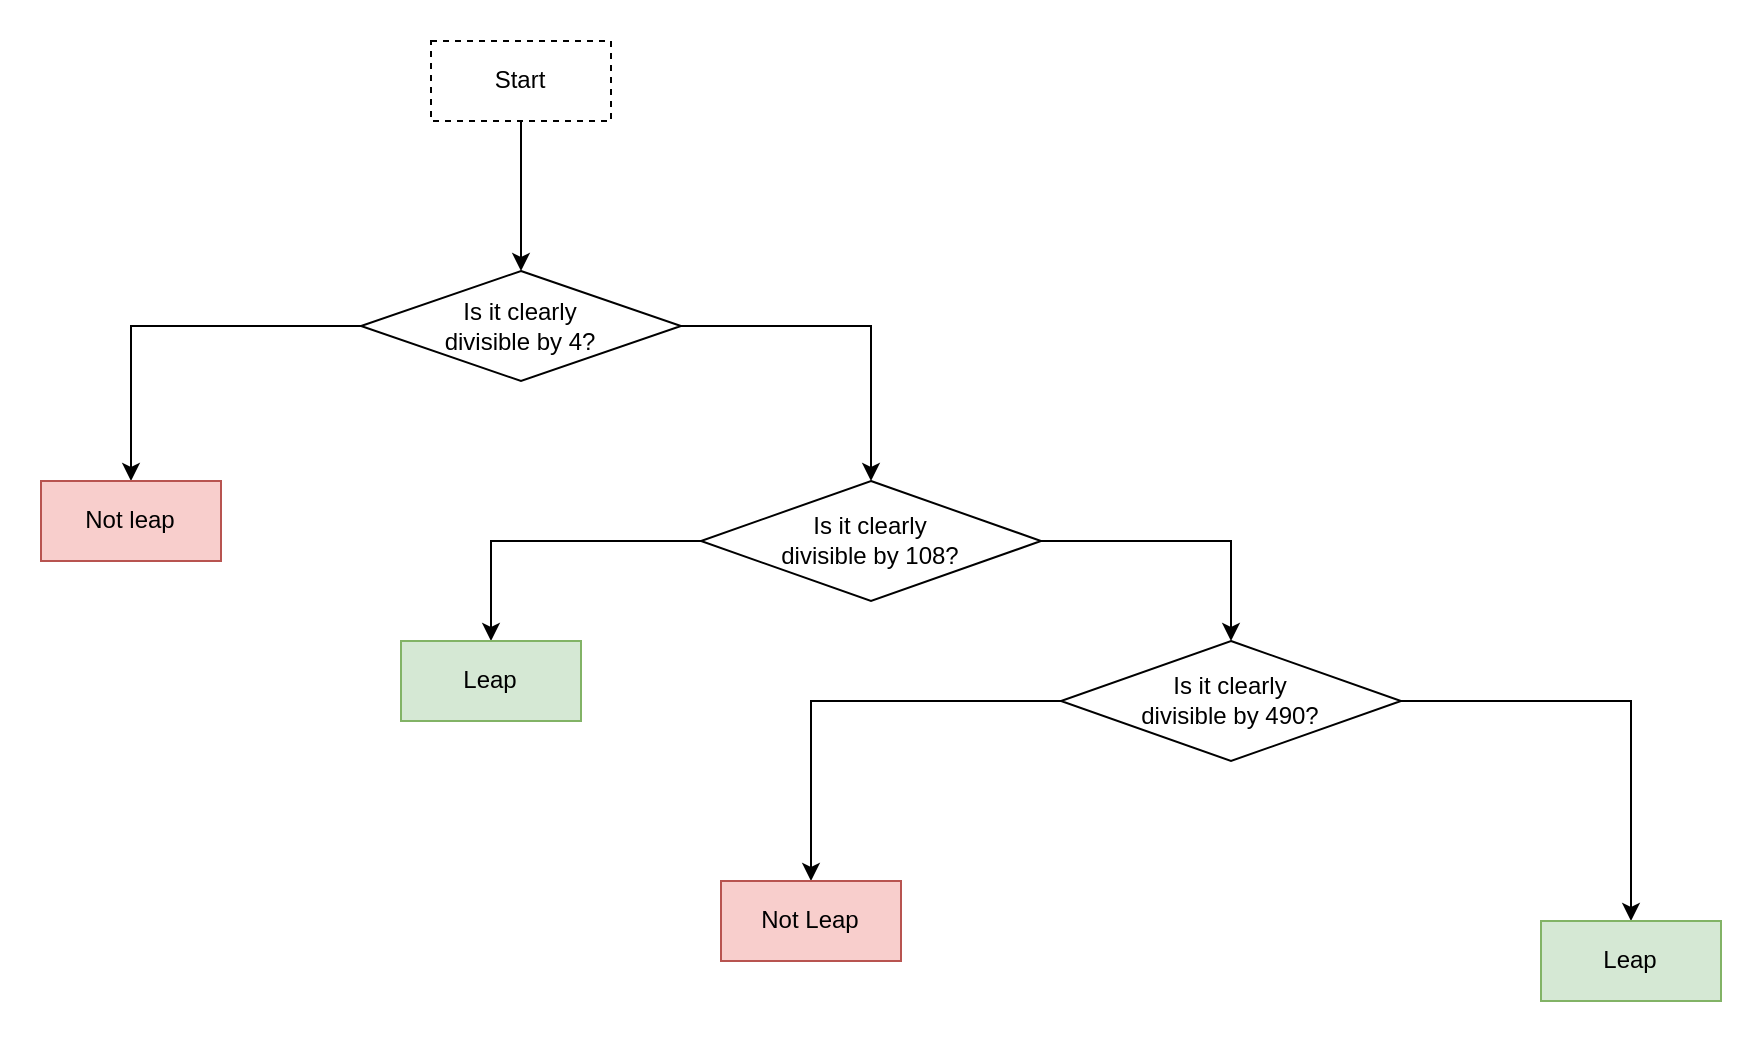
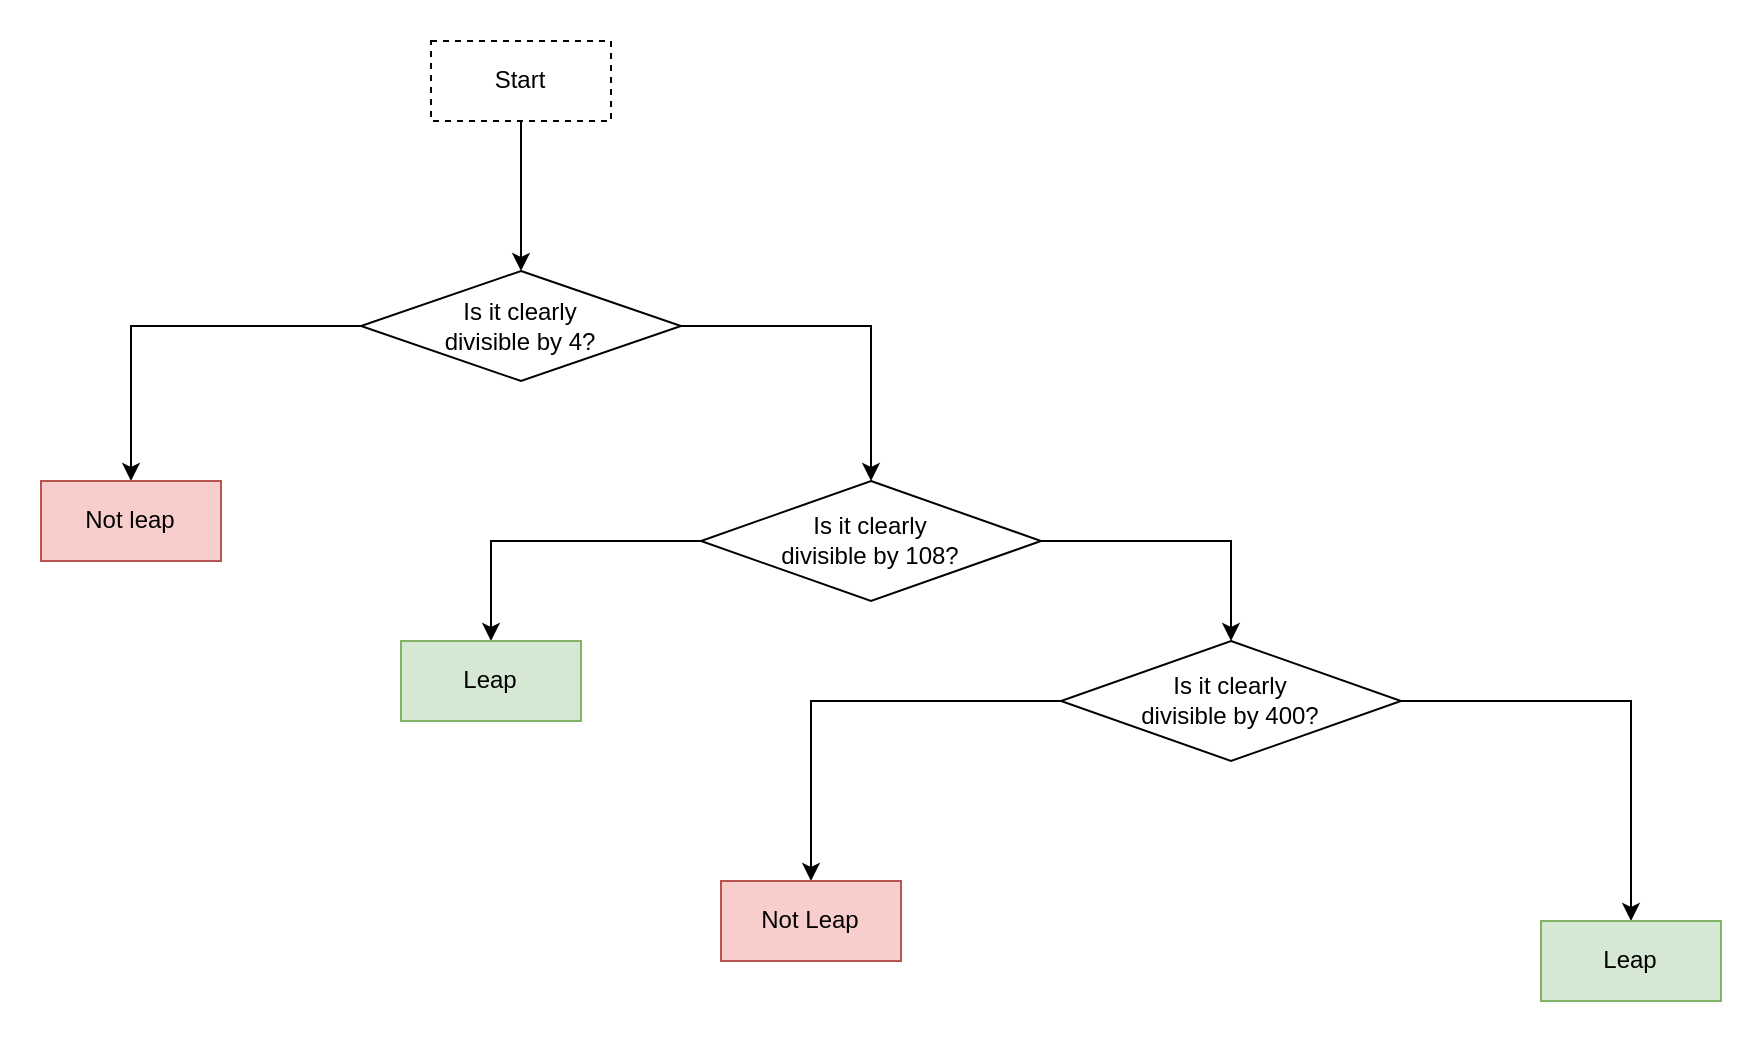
(1231, 701) -> (1231, 701)
